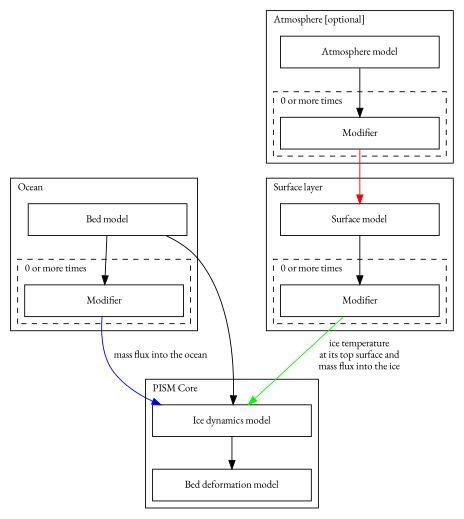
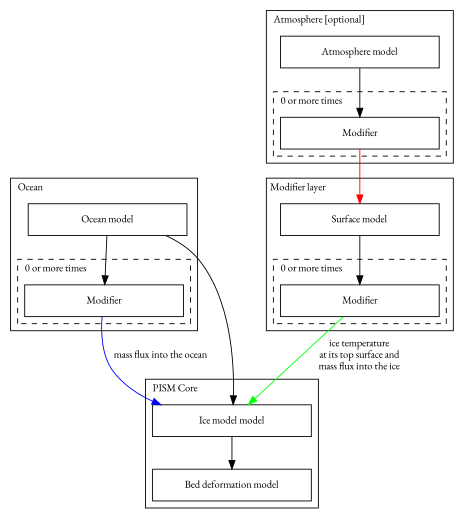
(298, 187) -> (298, 187)
(108, 220) -> (108, 220)
(232, 421) -> (232, 421)
